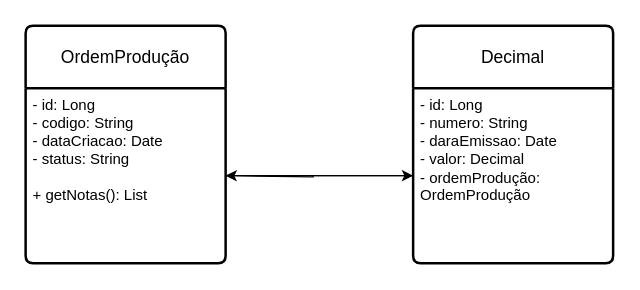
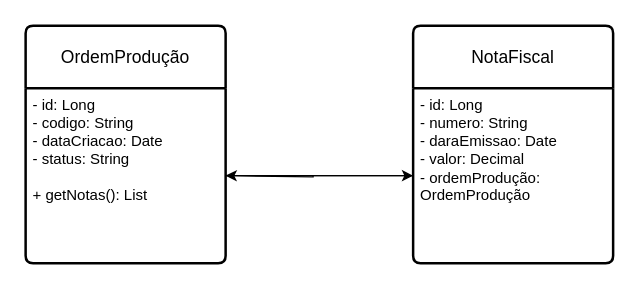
(513, 57) -> (513, 57)
